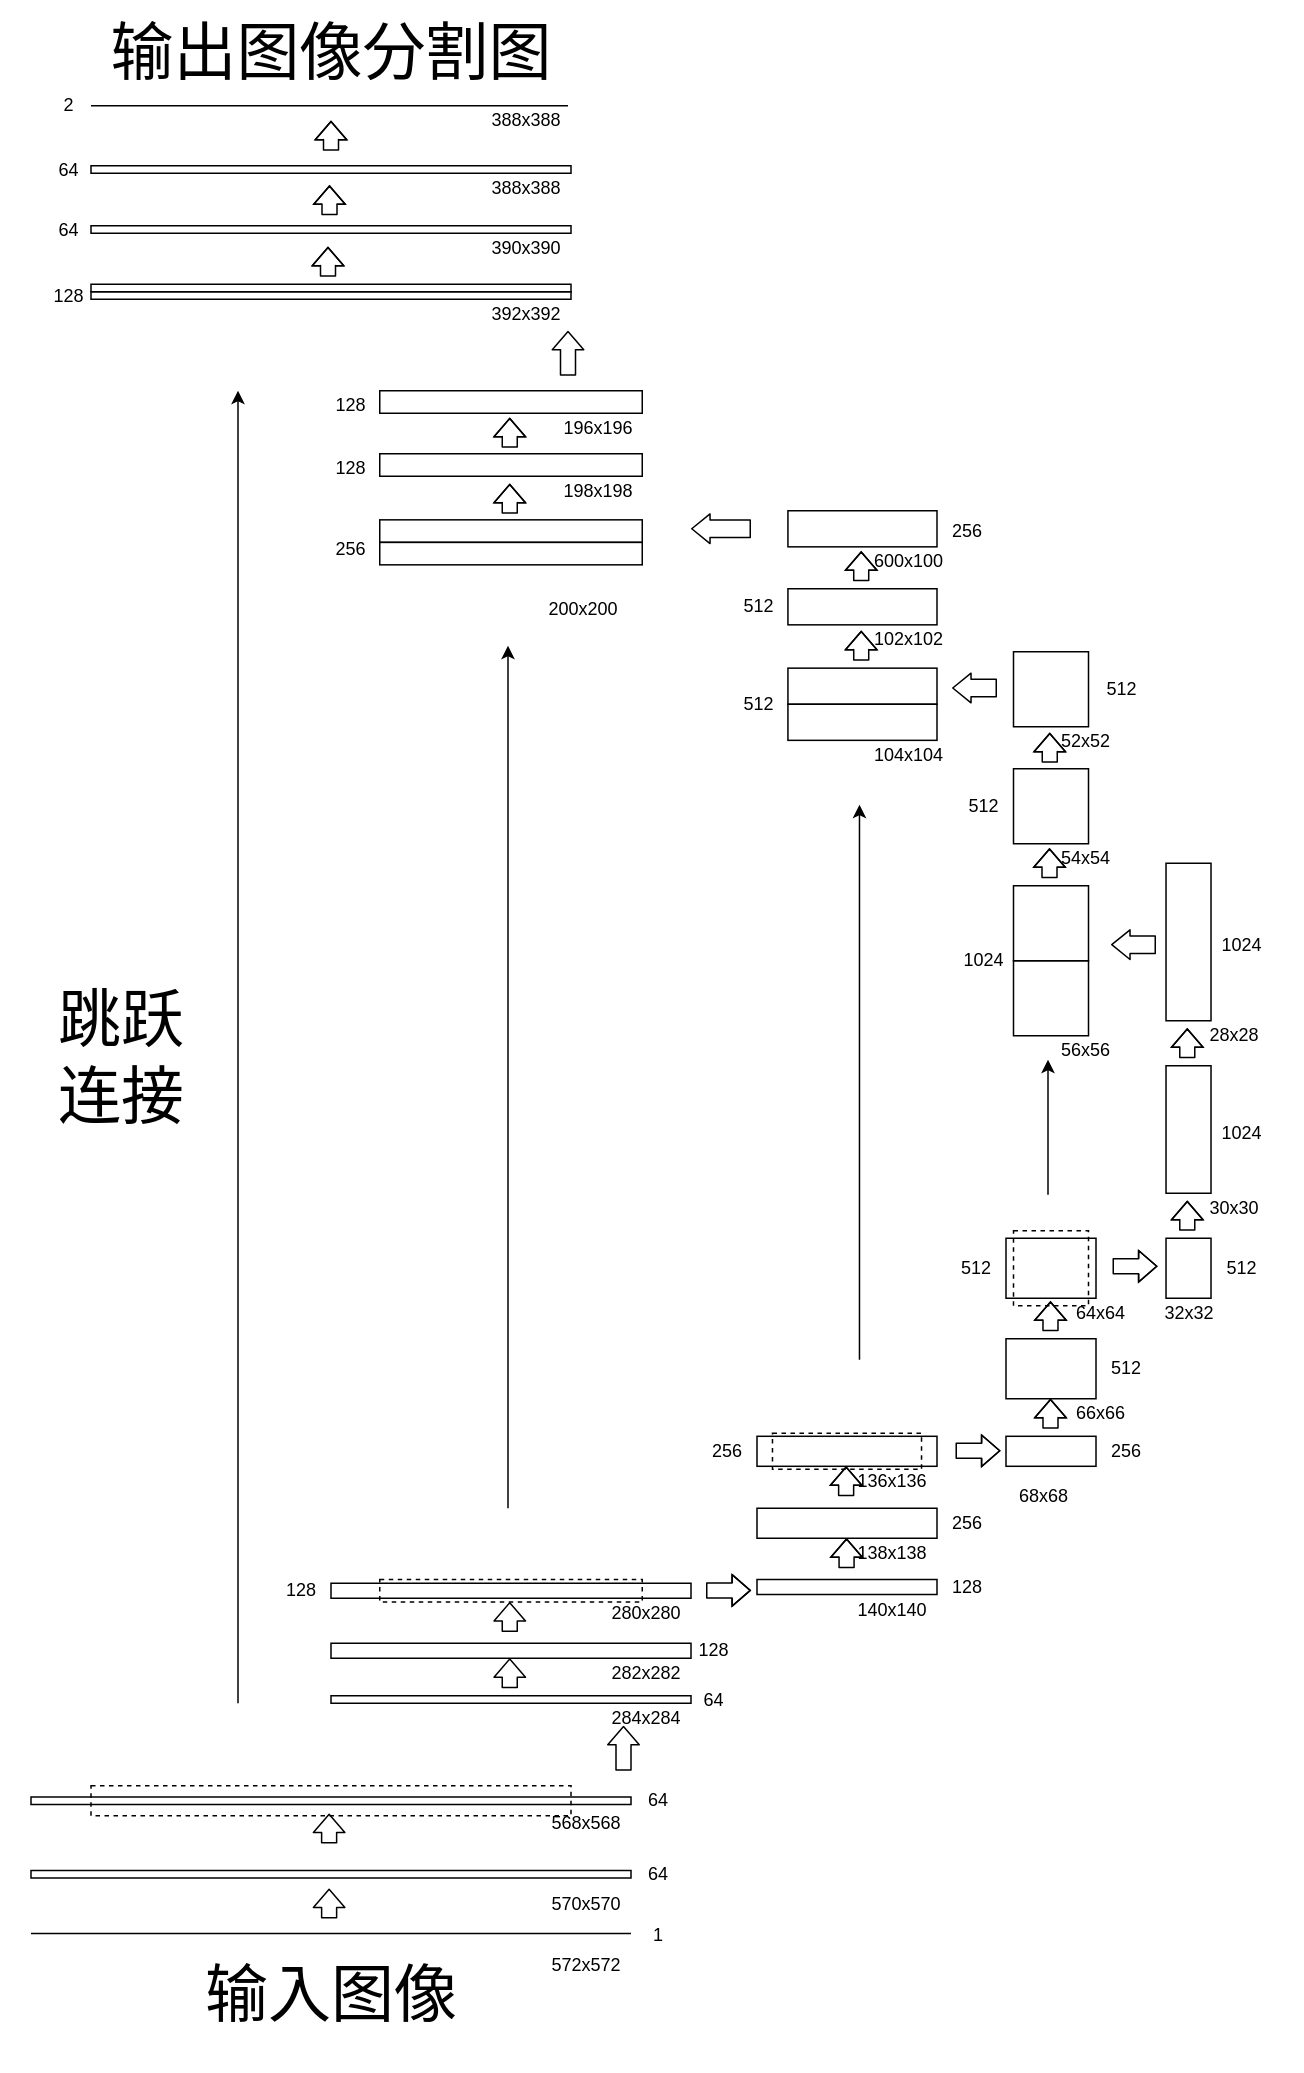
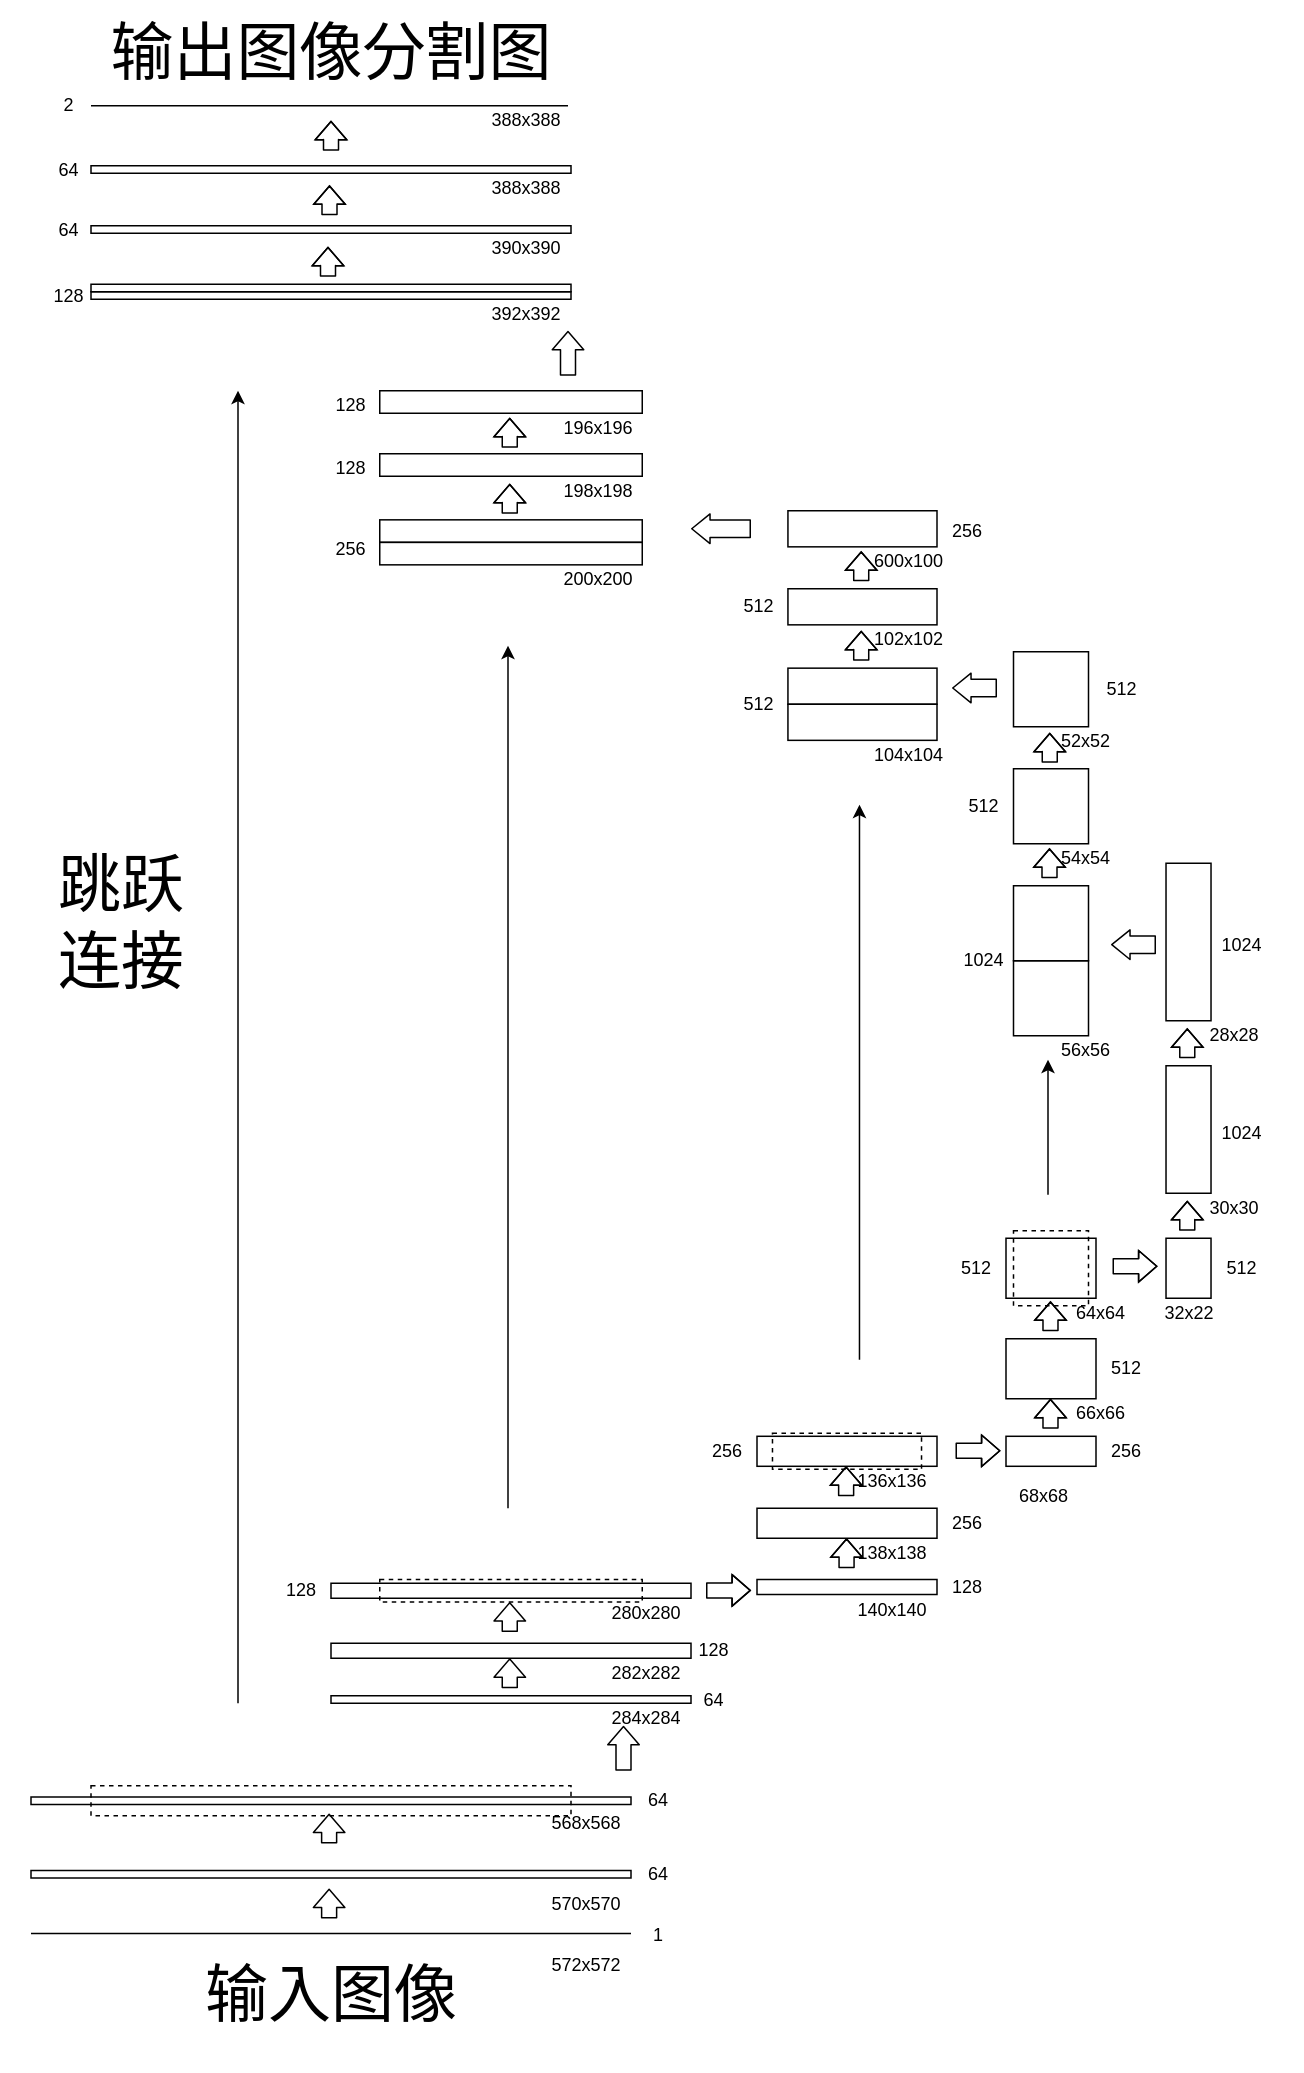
(582, 610) -> (597, 580)
(121, 1058) -> (121, 923)
(1190, 1313) -> (1190, 1313)
